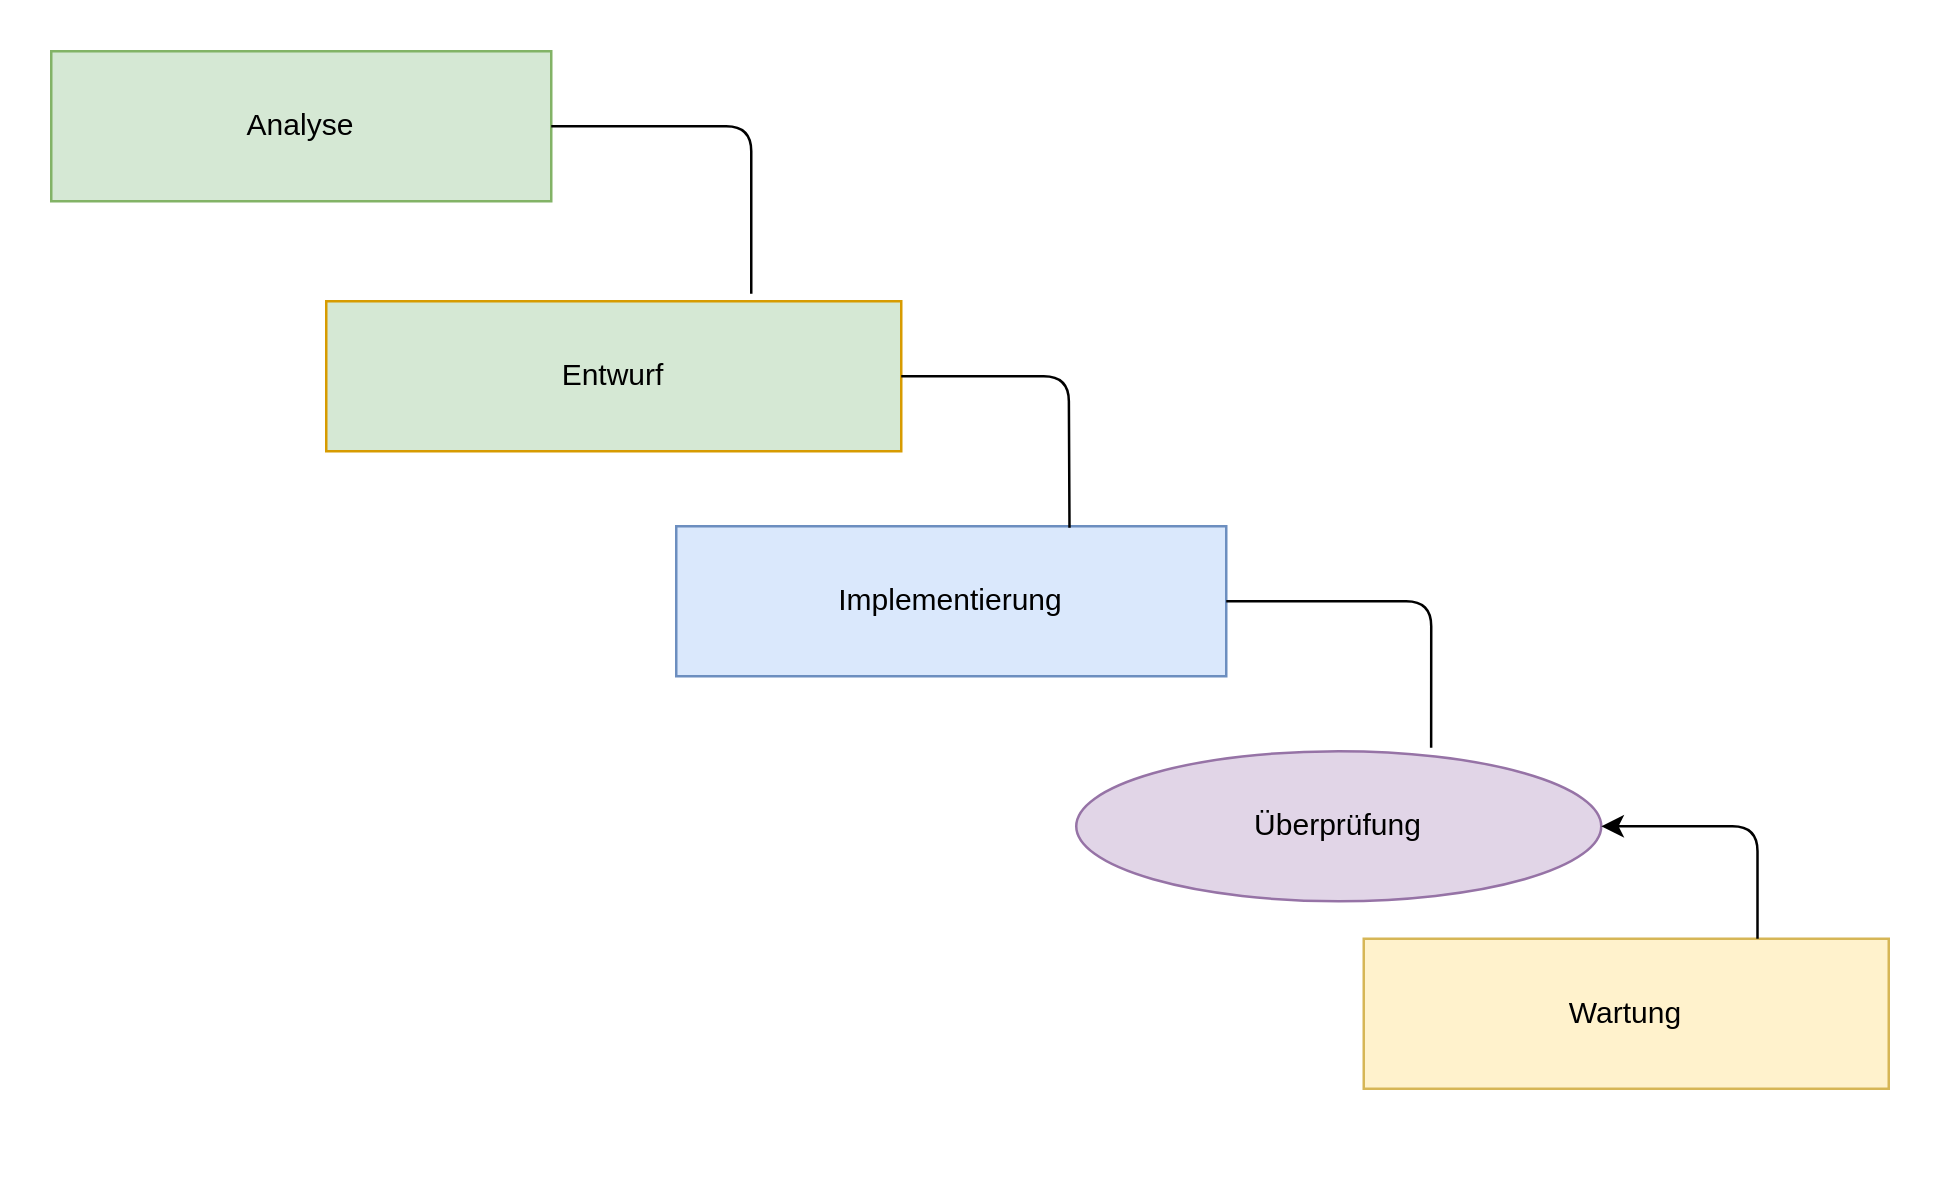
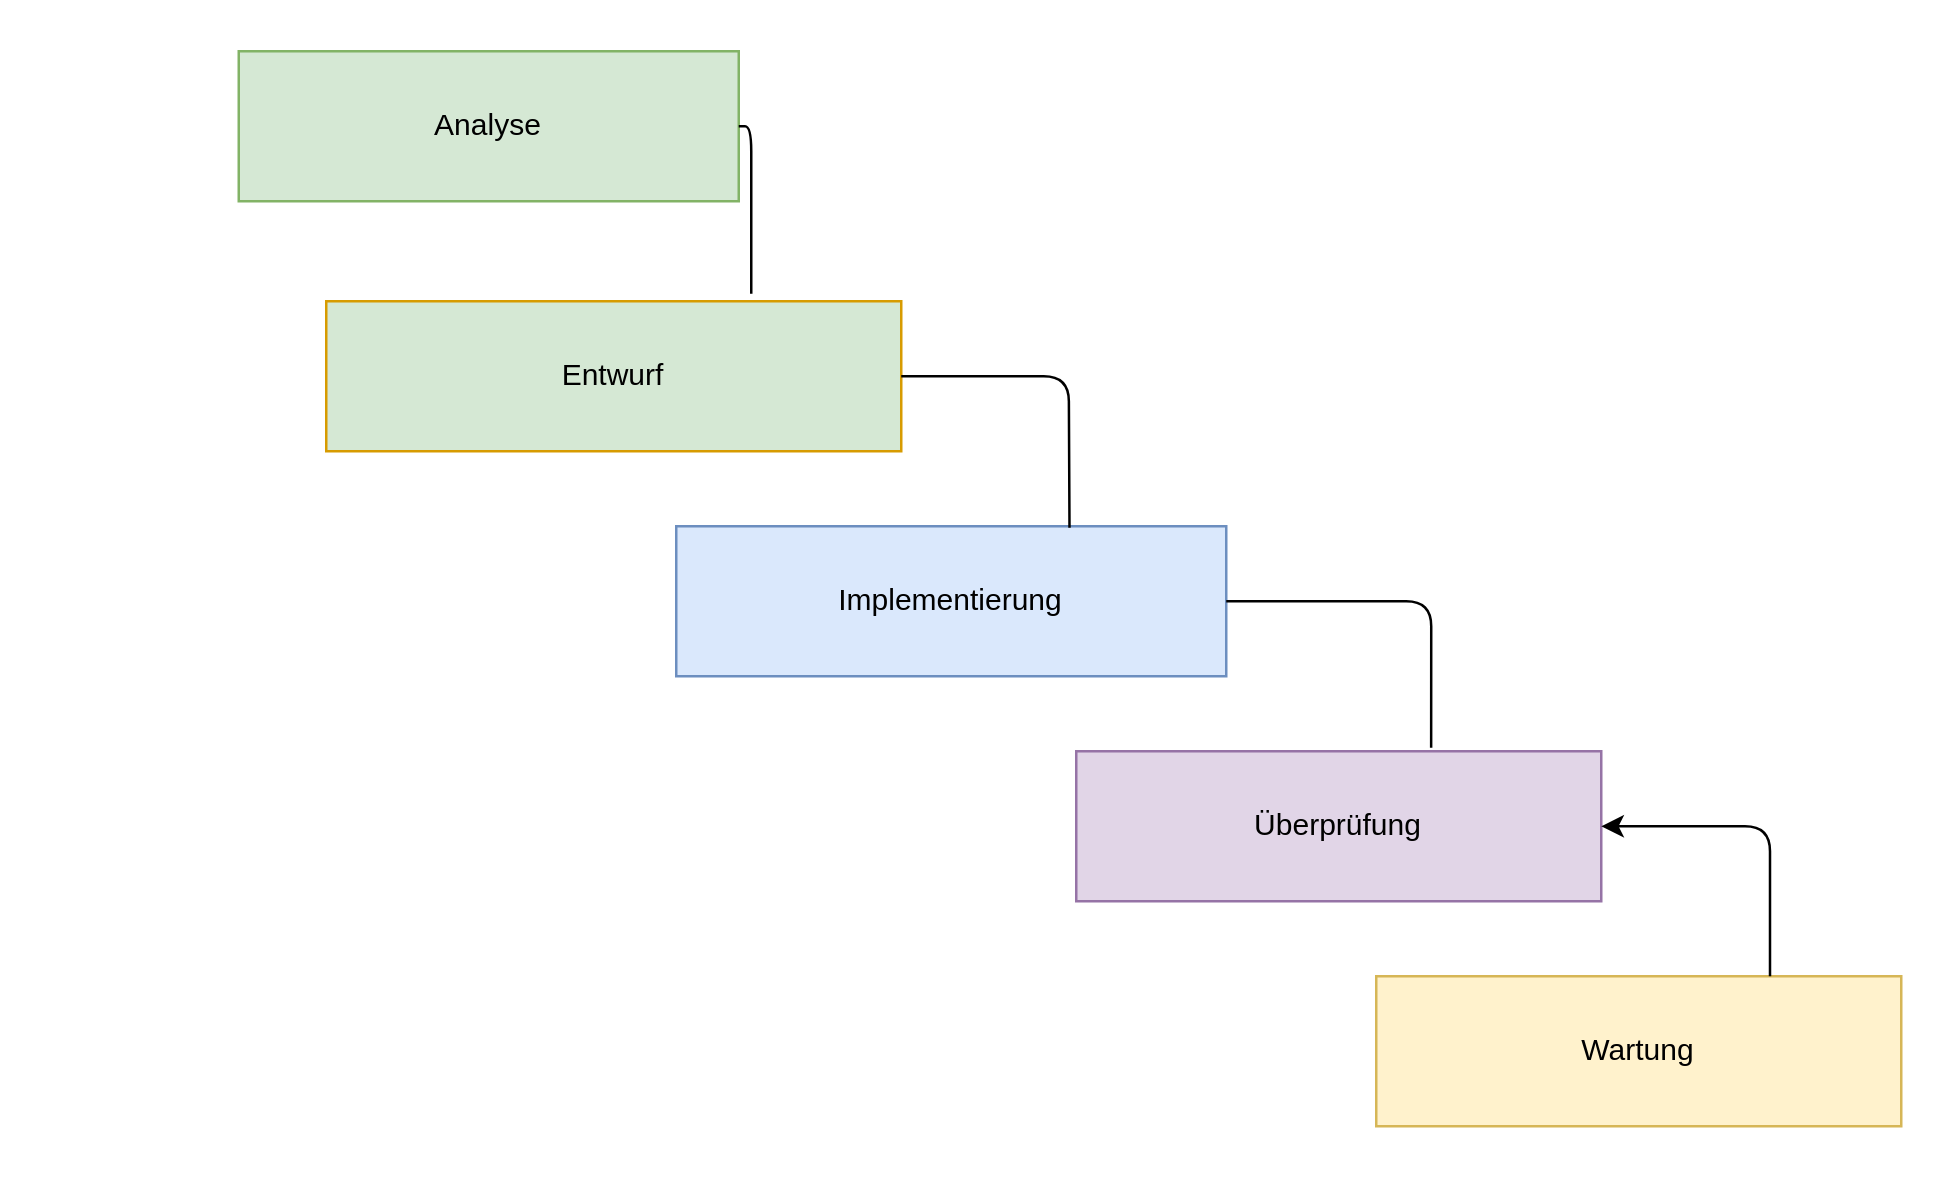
(301, 126) -> (489, 126)
(1339, 826) -> (1339, 826)
(1626, 1014) -> (1639, 1051)
